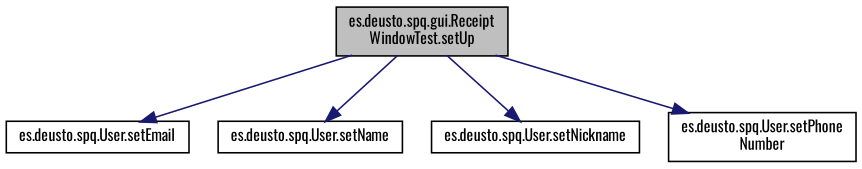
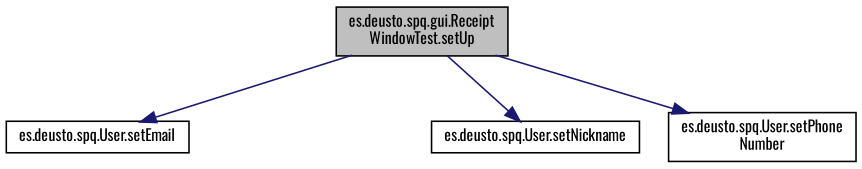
(310, 137) -> none
